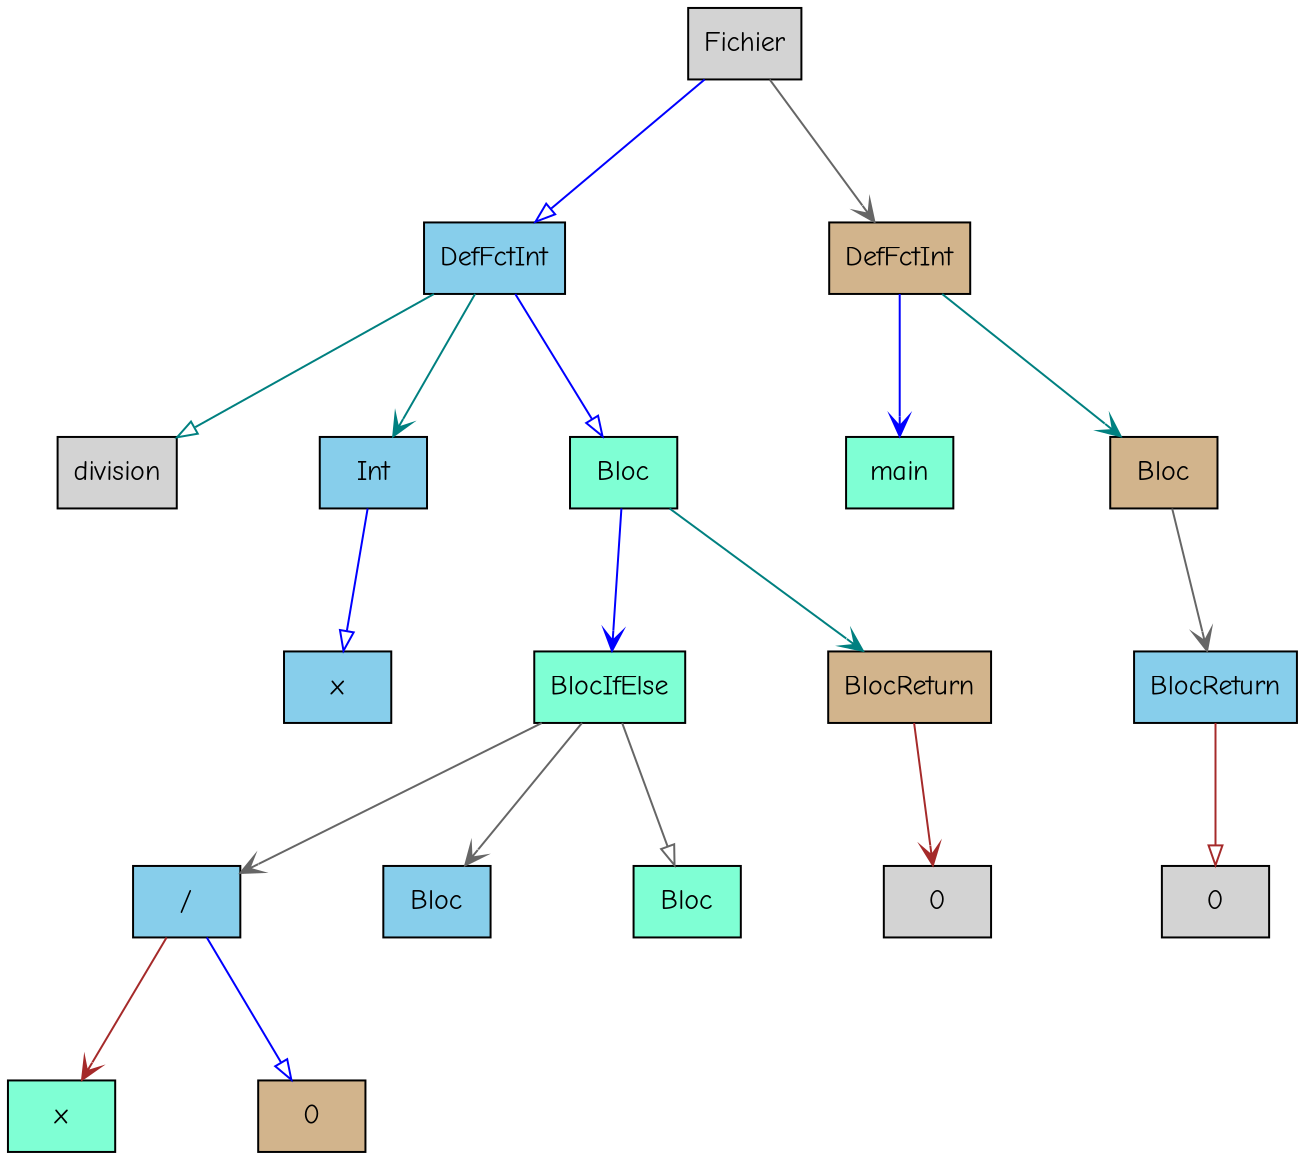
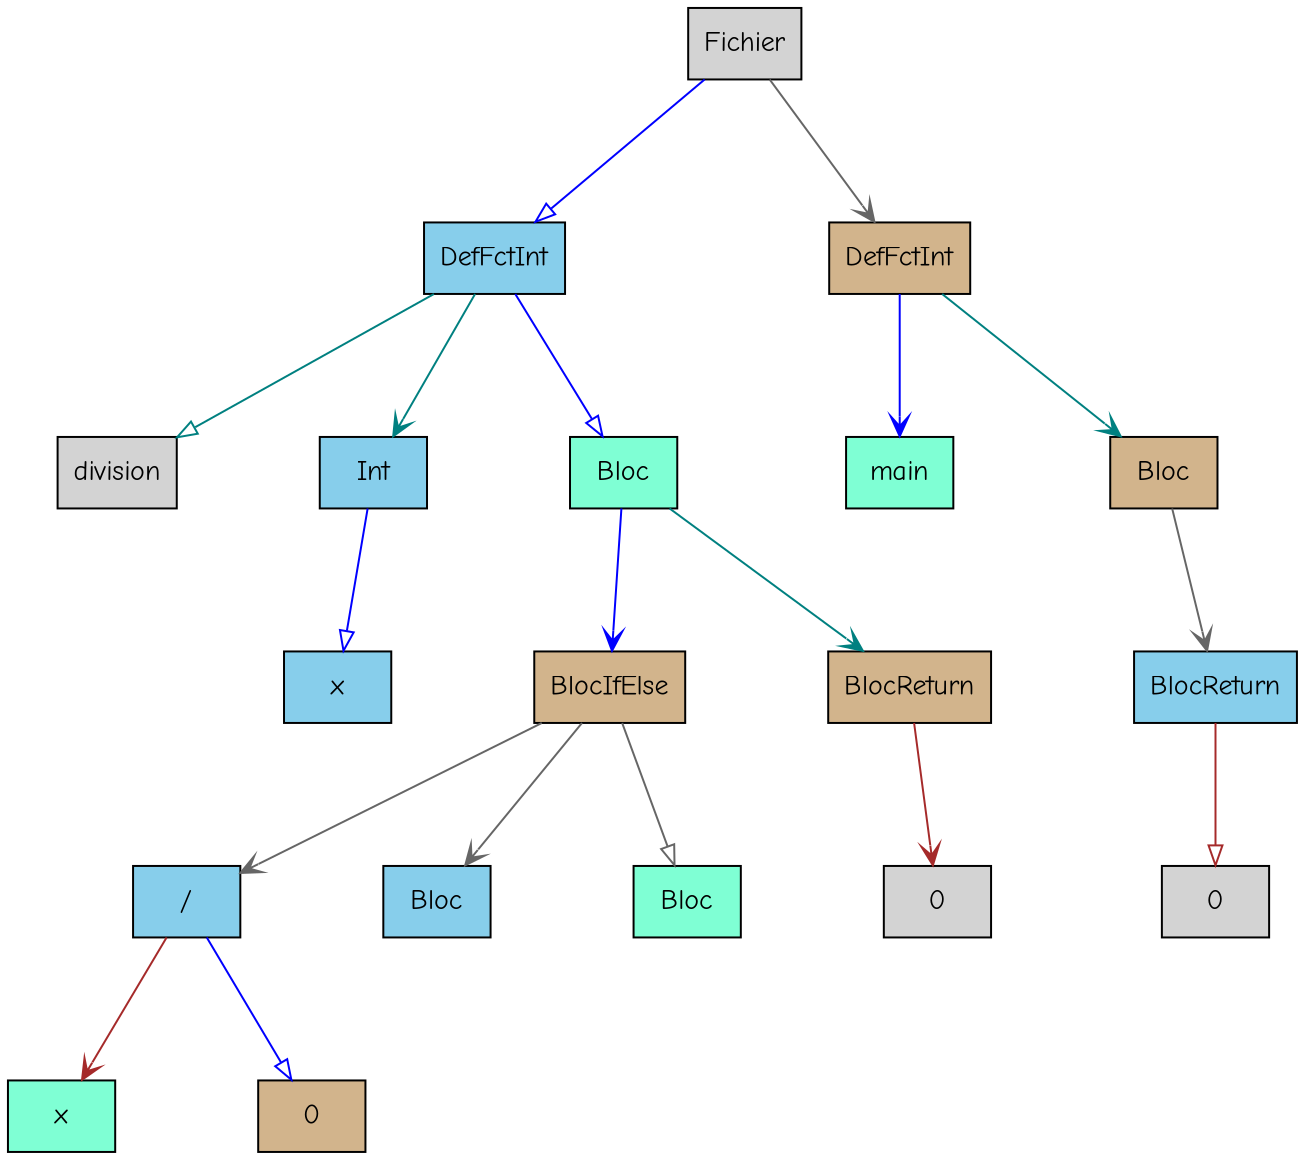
(610, 687) -> (610, 687)
